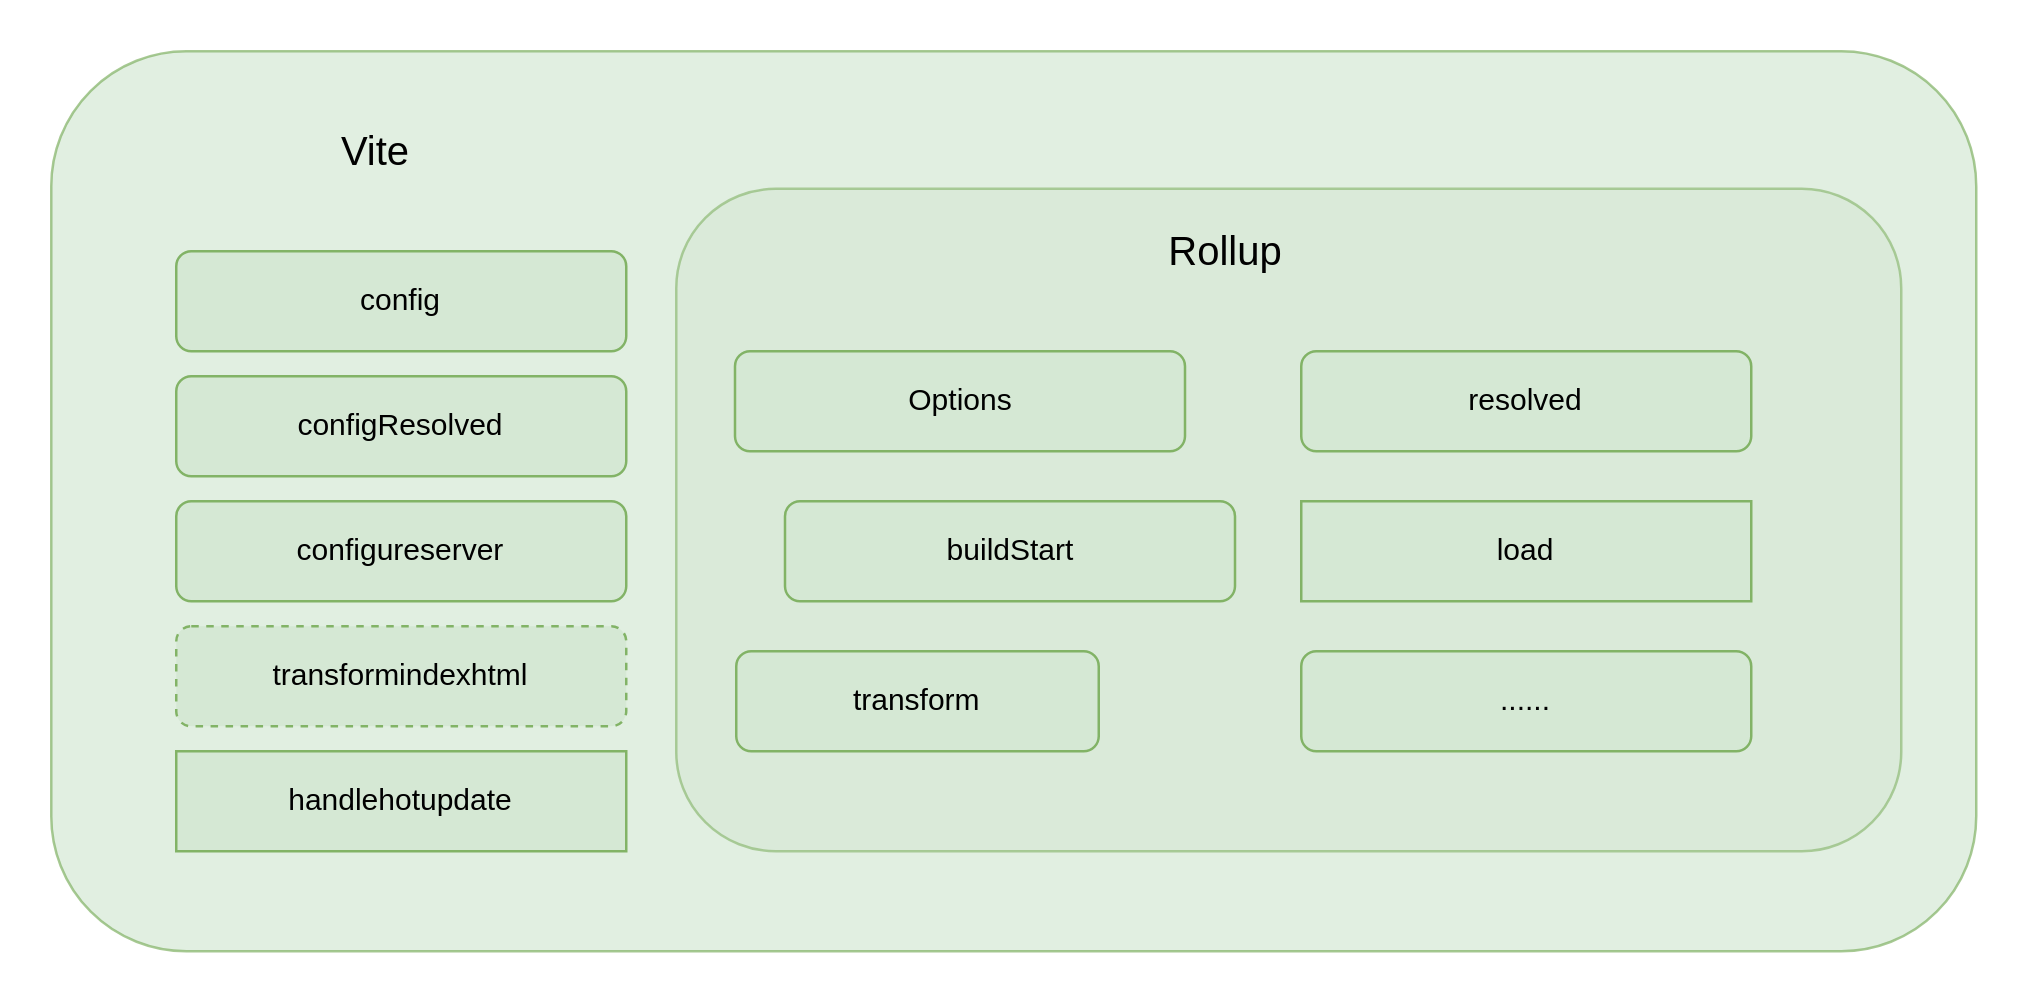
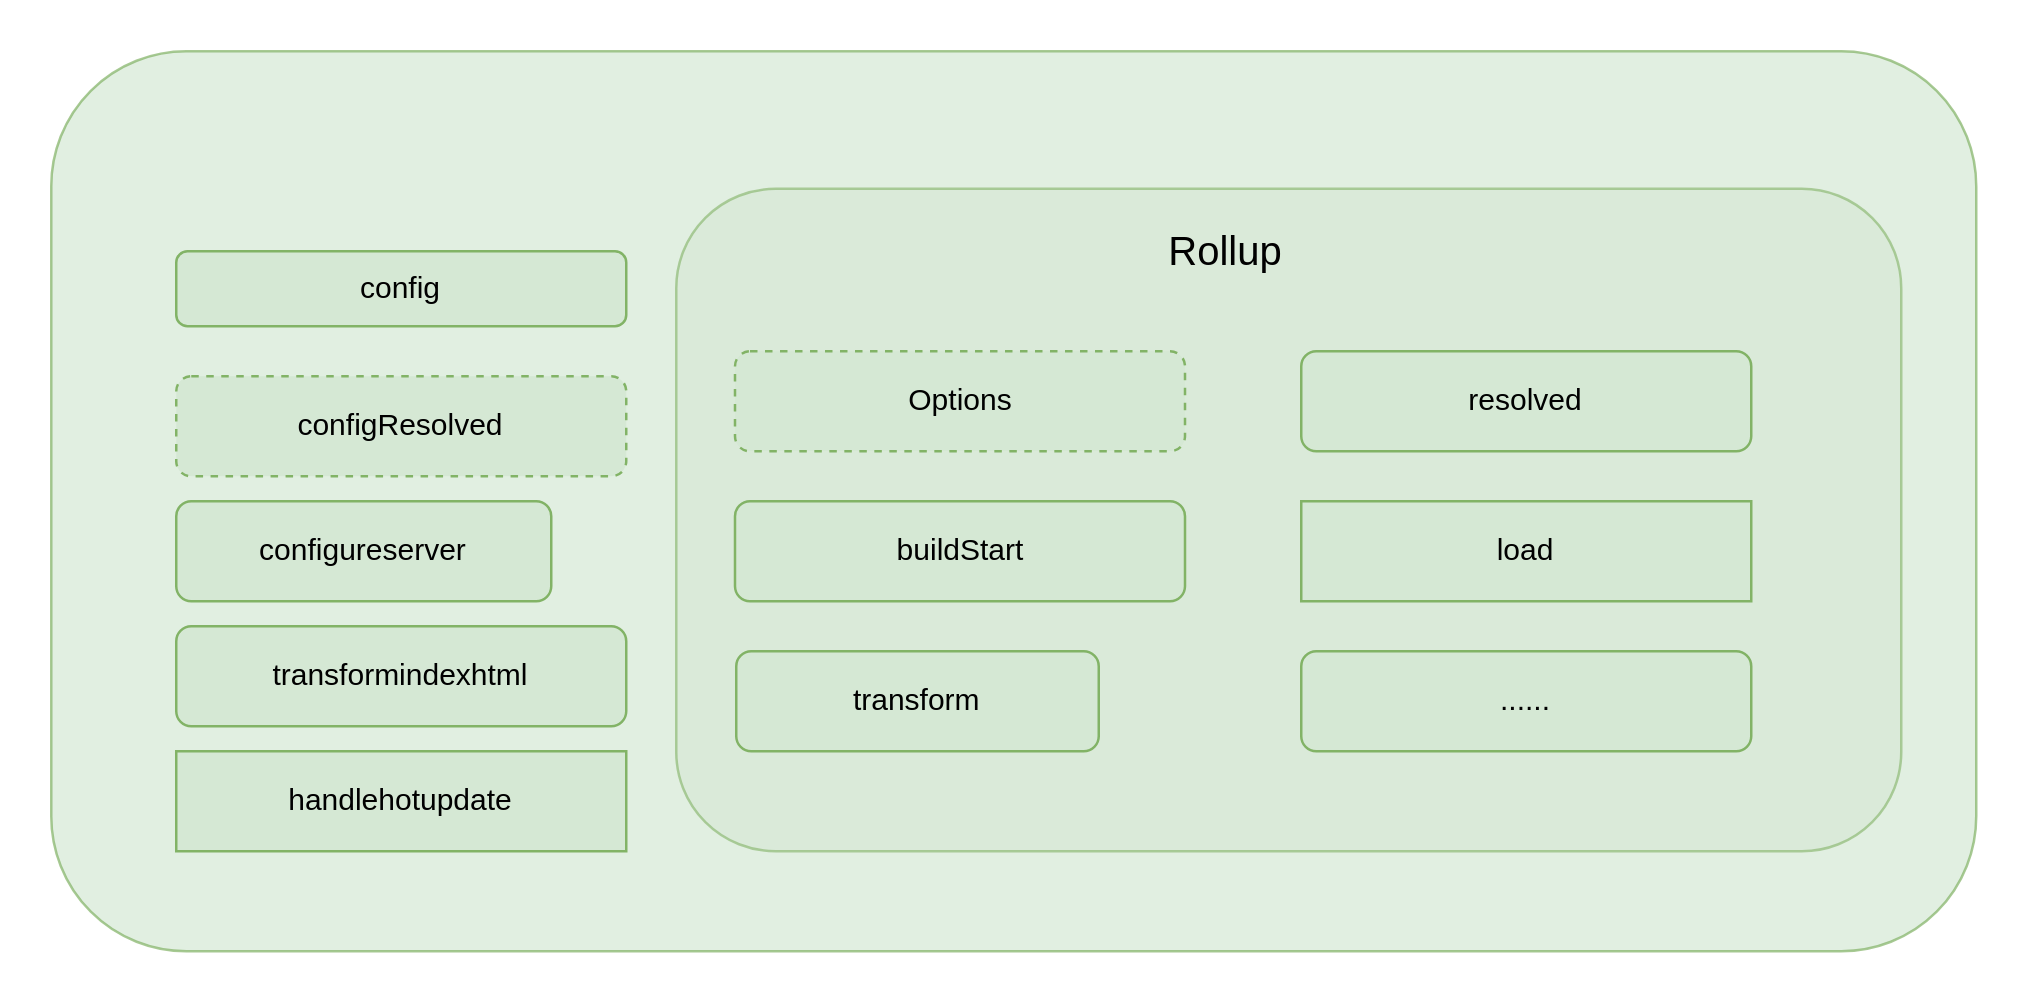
(376, 151) -> none
(401, 301) -> (401, 289)
(960, 401) -> (960, 401)
(401, 426) -> (401, 426)
(401, 551) -> (364, 551)
(1010, 551) -> (960, 551)
(401, 676) -> (401, 676)
